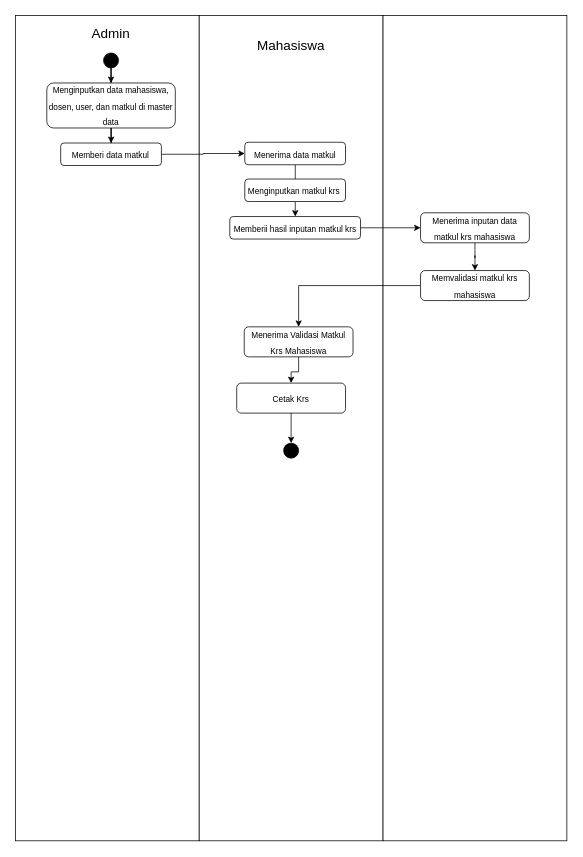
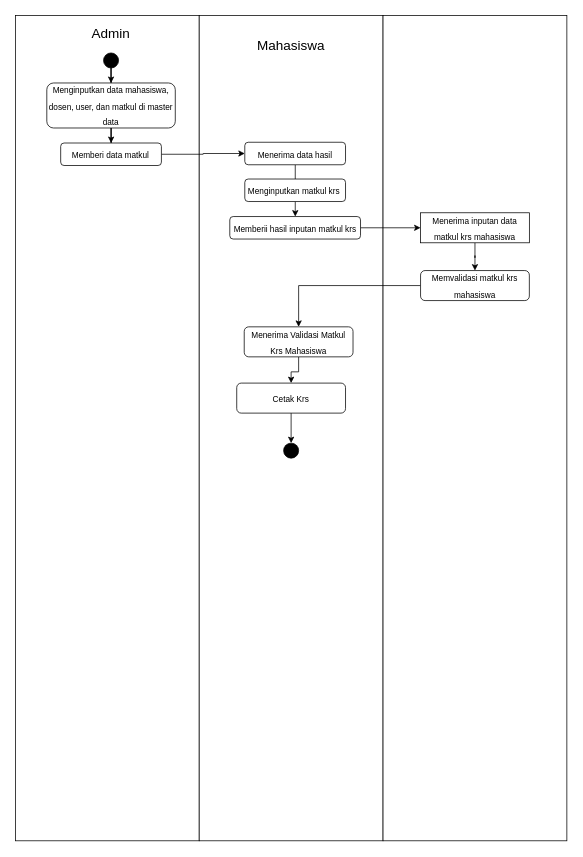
(295, 153) -> (295, 153)
(475, 228) -> (475, 228)
